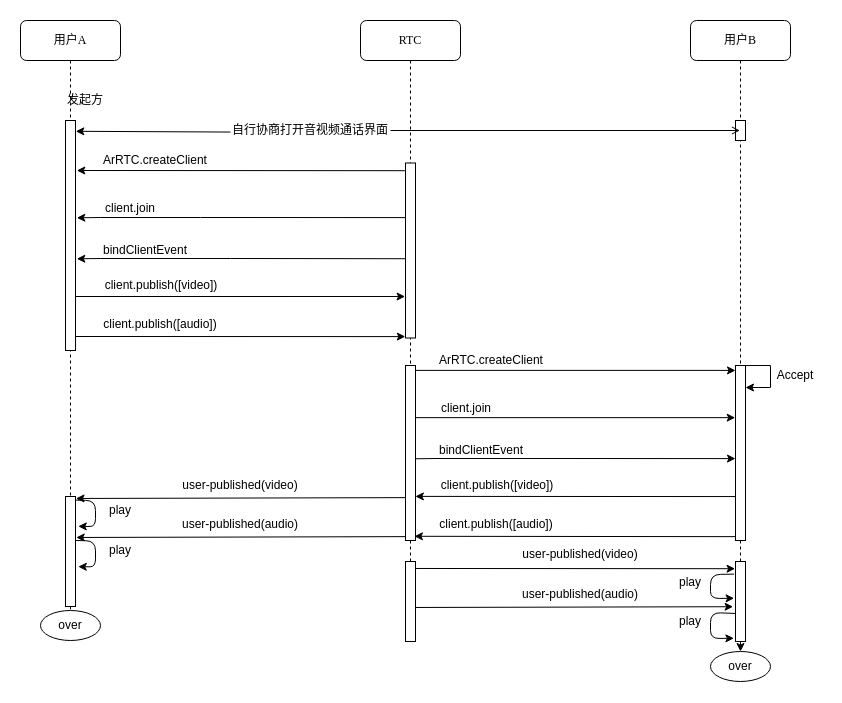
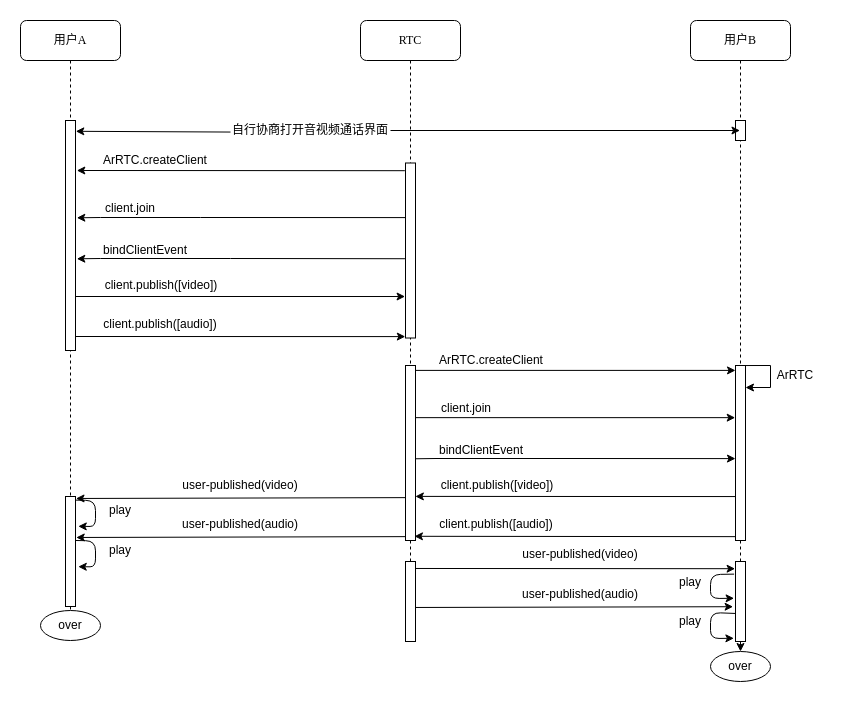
(86, 101) -> none
(733, 131) -> (732, 131)
(796, 376) -> (796, 376)
